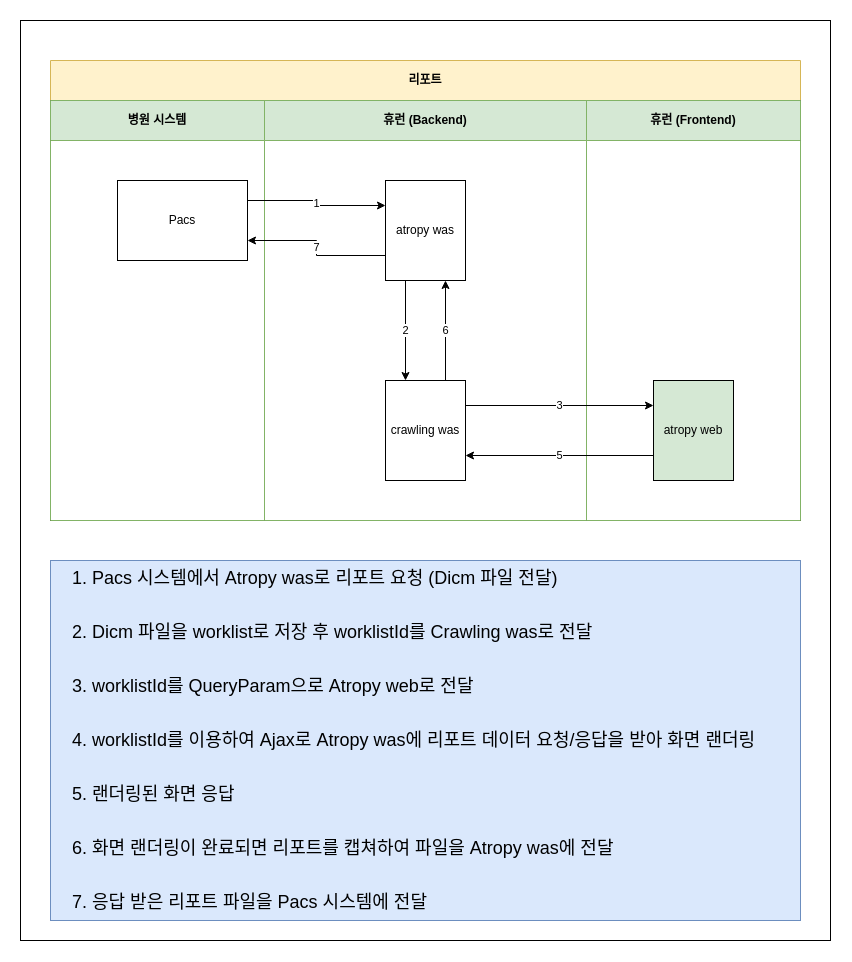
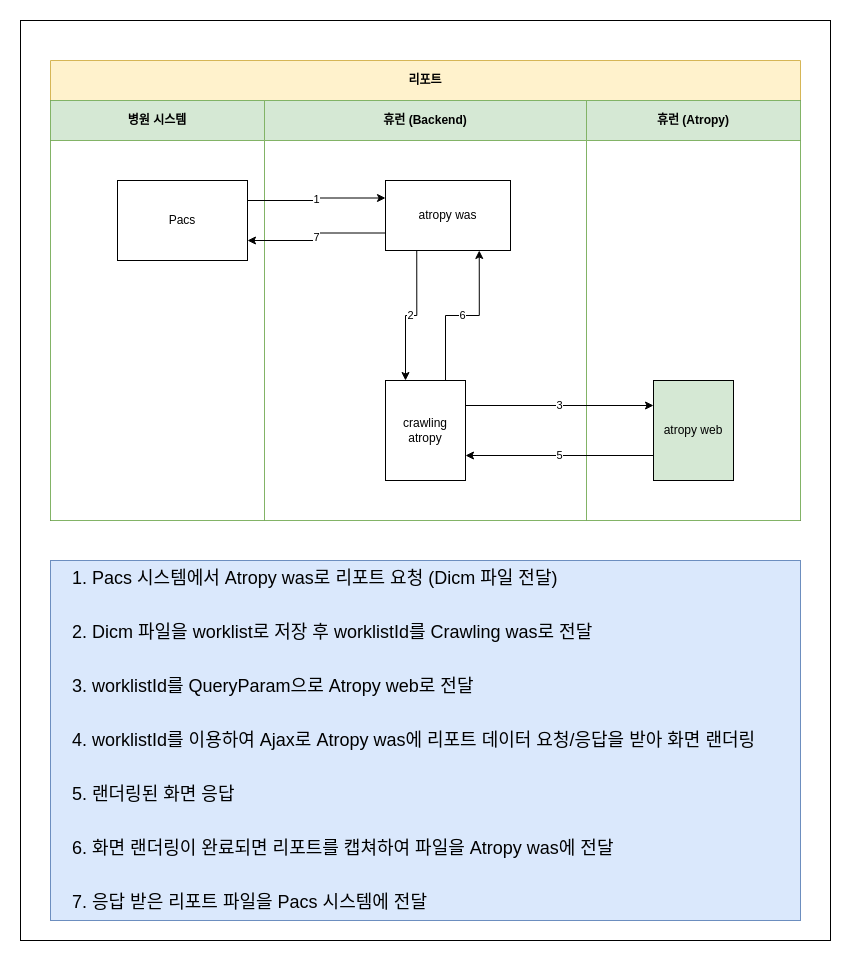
(694, 121) -> (694, 121)
(426, 231) -> (448, 216)
(426, 431) -> (426, 431)
